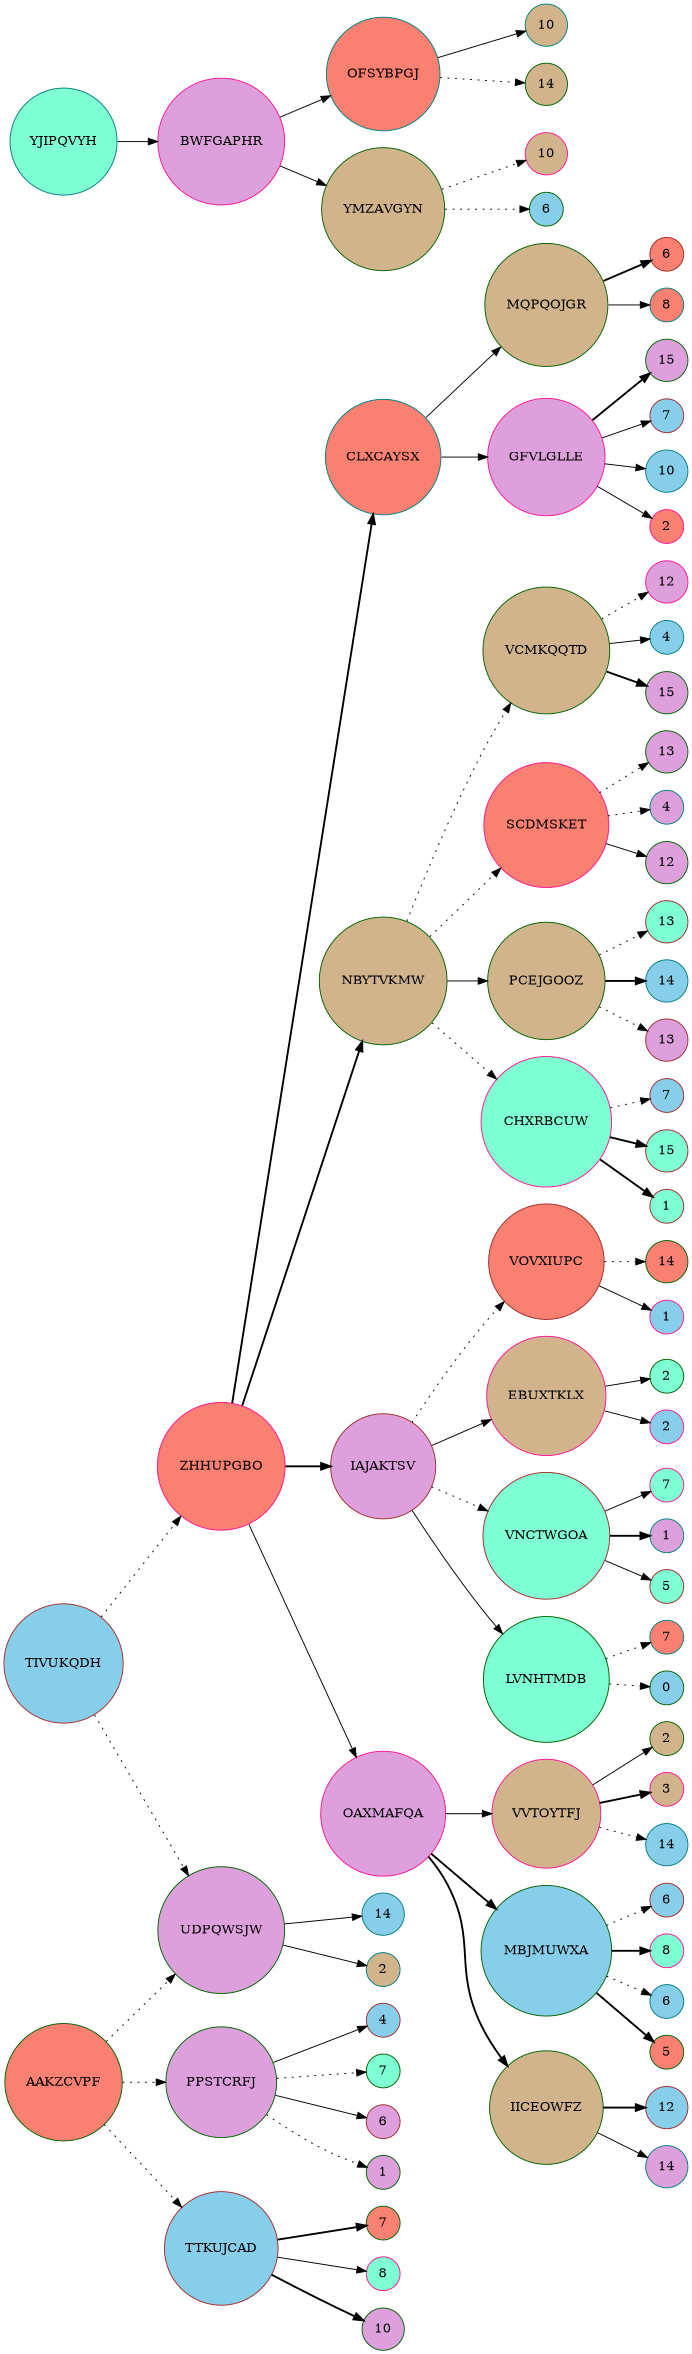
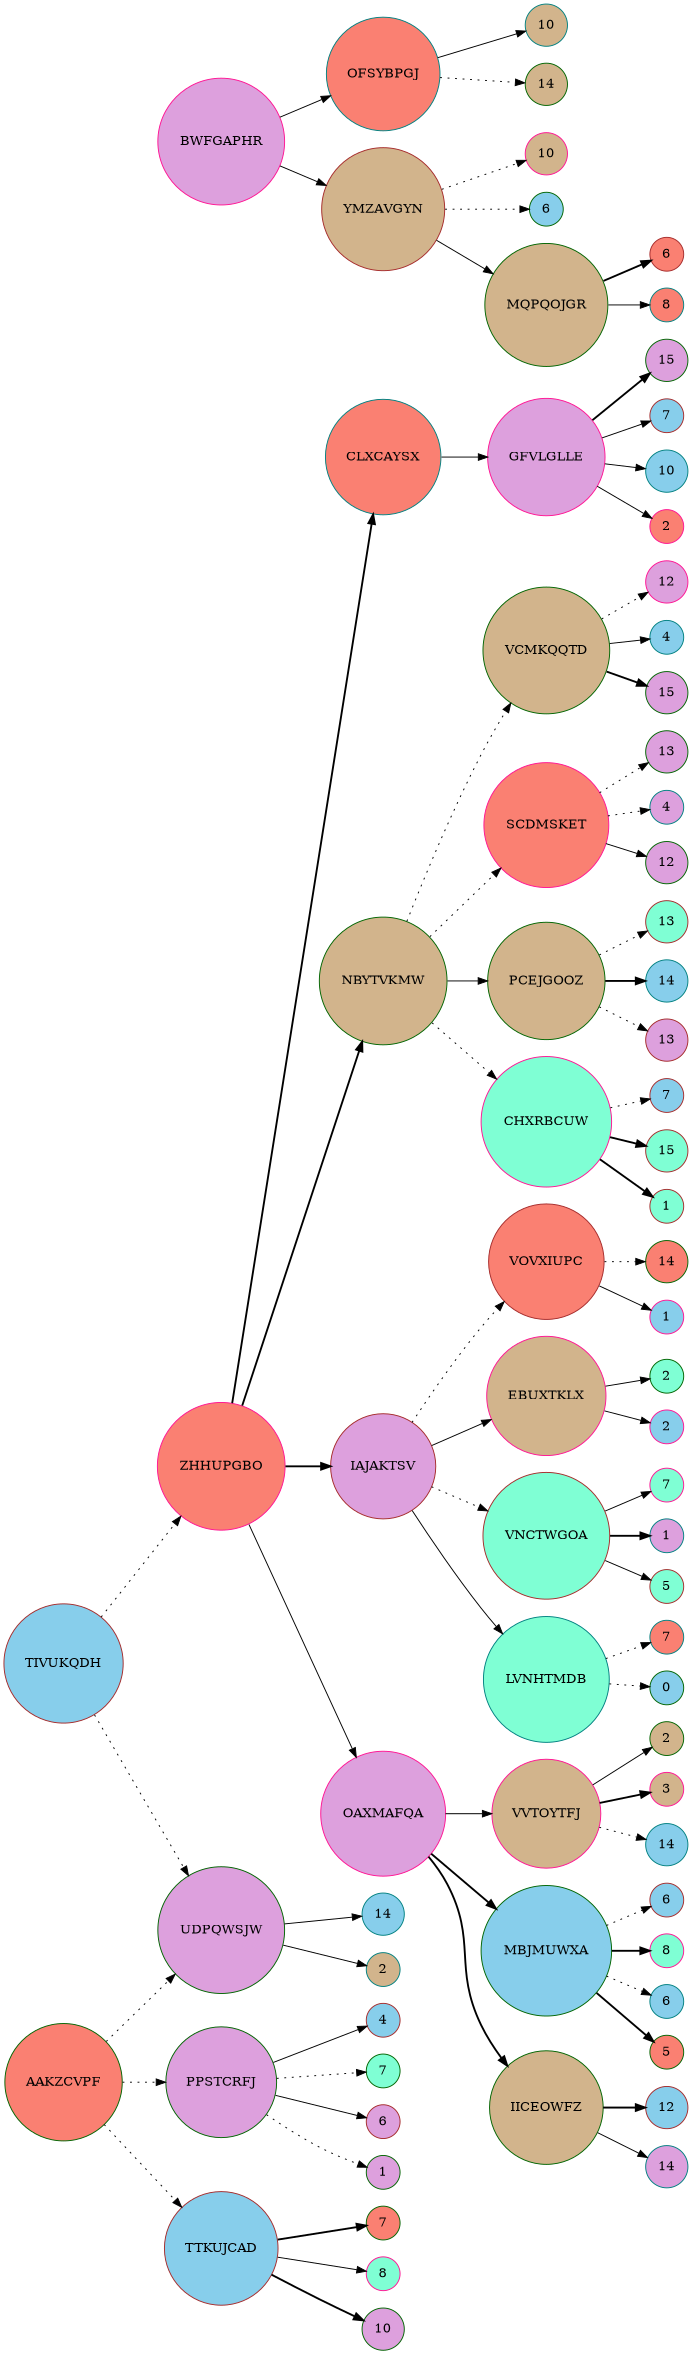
(64, 142) -> none
(383, 209) -> (383, 209)
(460, 385) -> (461, 255)
(546, 1679) -> (546, 1679)
